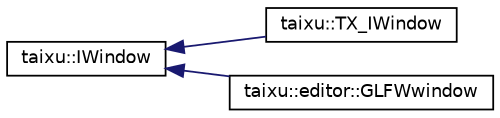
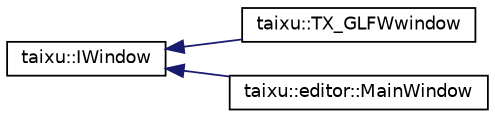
(361, 25) -> (359, 25)
(361, 93) -> (359, 93)
